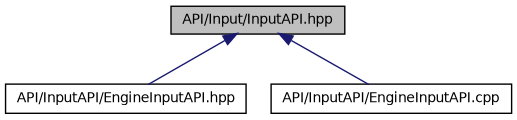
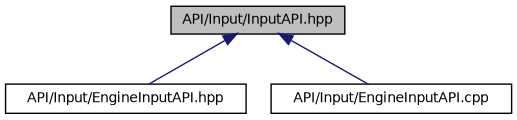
(126, 99) -> (126, 99)
(391, 99) -> (391, 99)
